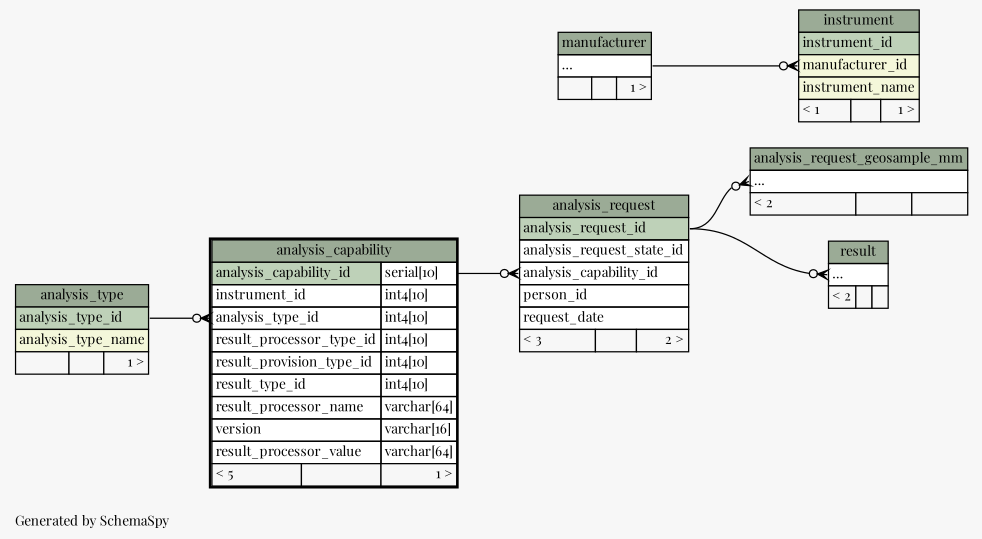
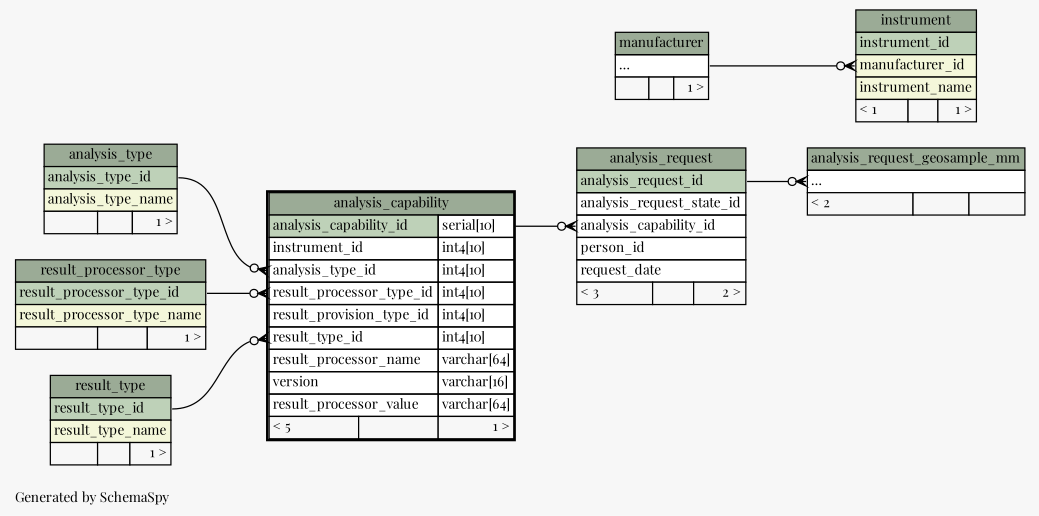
(858, 275) -> none
none -> (110, 305)
none -> (110, 420)
